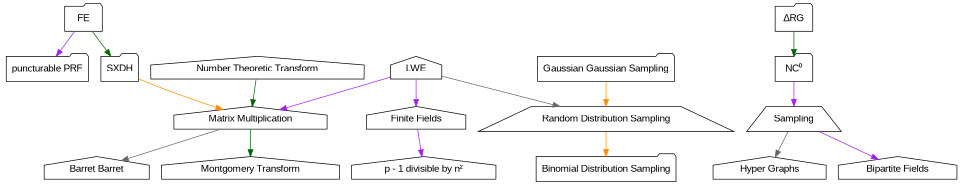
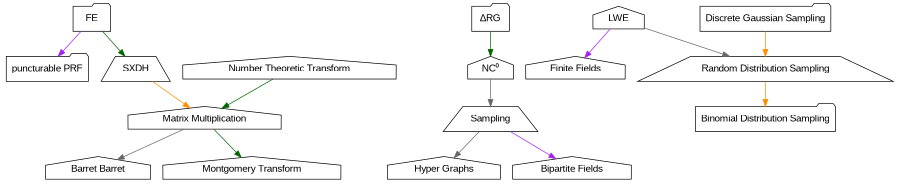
(120, 69) -> (136, 69)
(606, 69) -> (765, 19)
(794, 69) -> (491, 69)
(794, 91) -> (491, 89)
(338, 92) -> none
(424, 169) -> none
